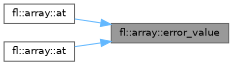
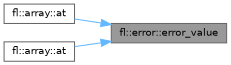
(170, 33) -> (169, 33)
